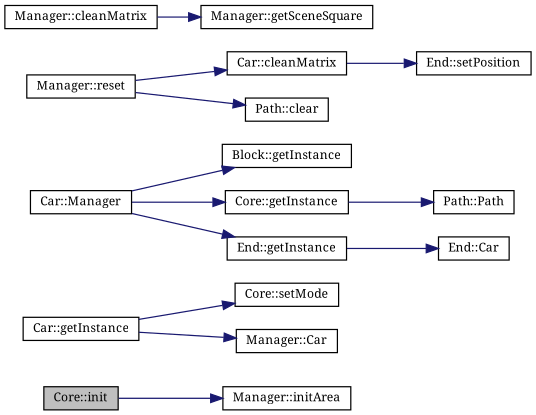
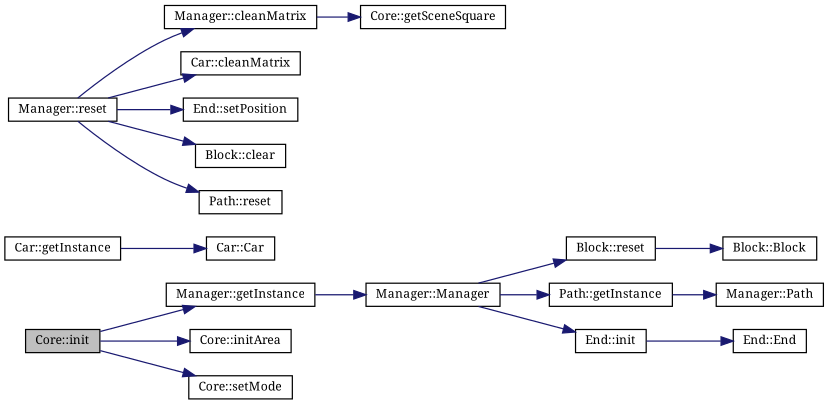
(287, 17) -> (433, 17)
none -> (128, 61)
(375, 63) -> (144, 110)
(287, 110) -> (241, 202)
none -> (241, 156)
(287, 156) -> (611, 248)
(81, 202) -> (433, 295)
(287, 202) -> (611, 295)
(474, 202) -> (770, 295)
(287, 248) -> (611, 341)
(474, 248) -> (770, 341)
none -> (770, 248)
none -> (241, 295)
(181, 312) -> (142, 362)
(287, 341) -> (241, 248)
(287, 398) -> (241, 341)
